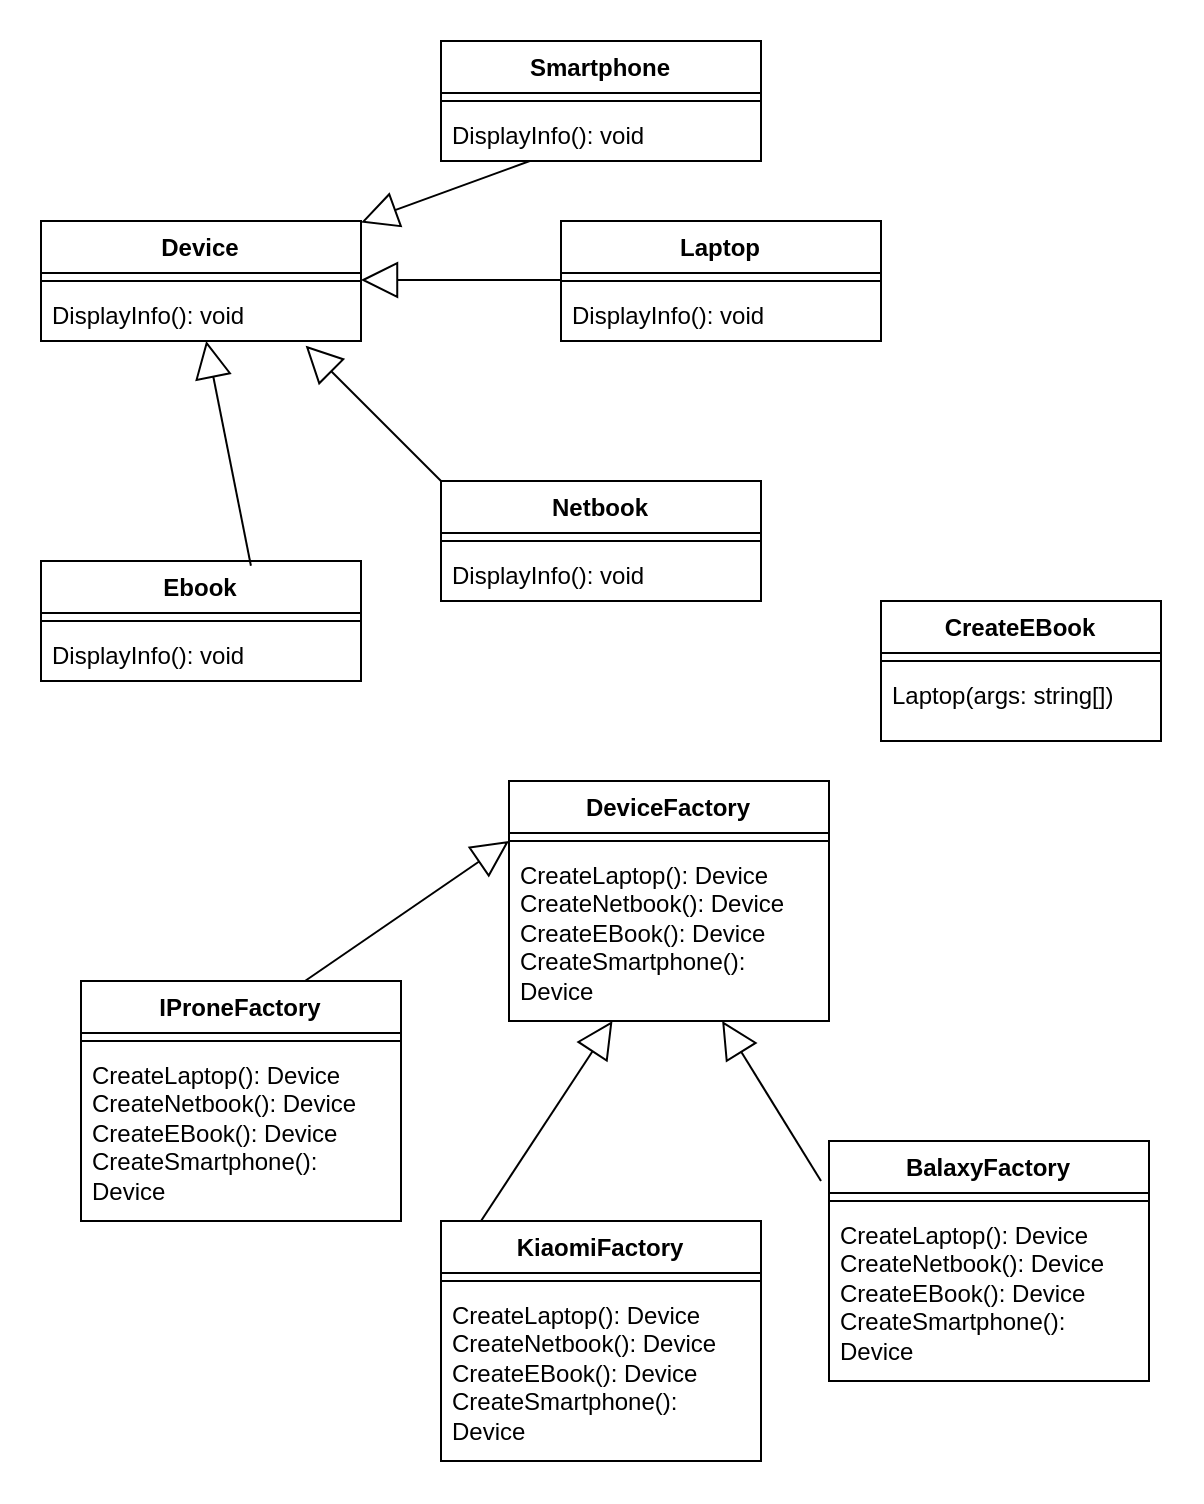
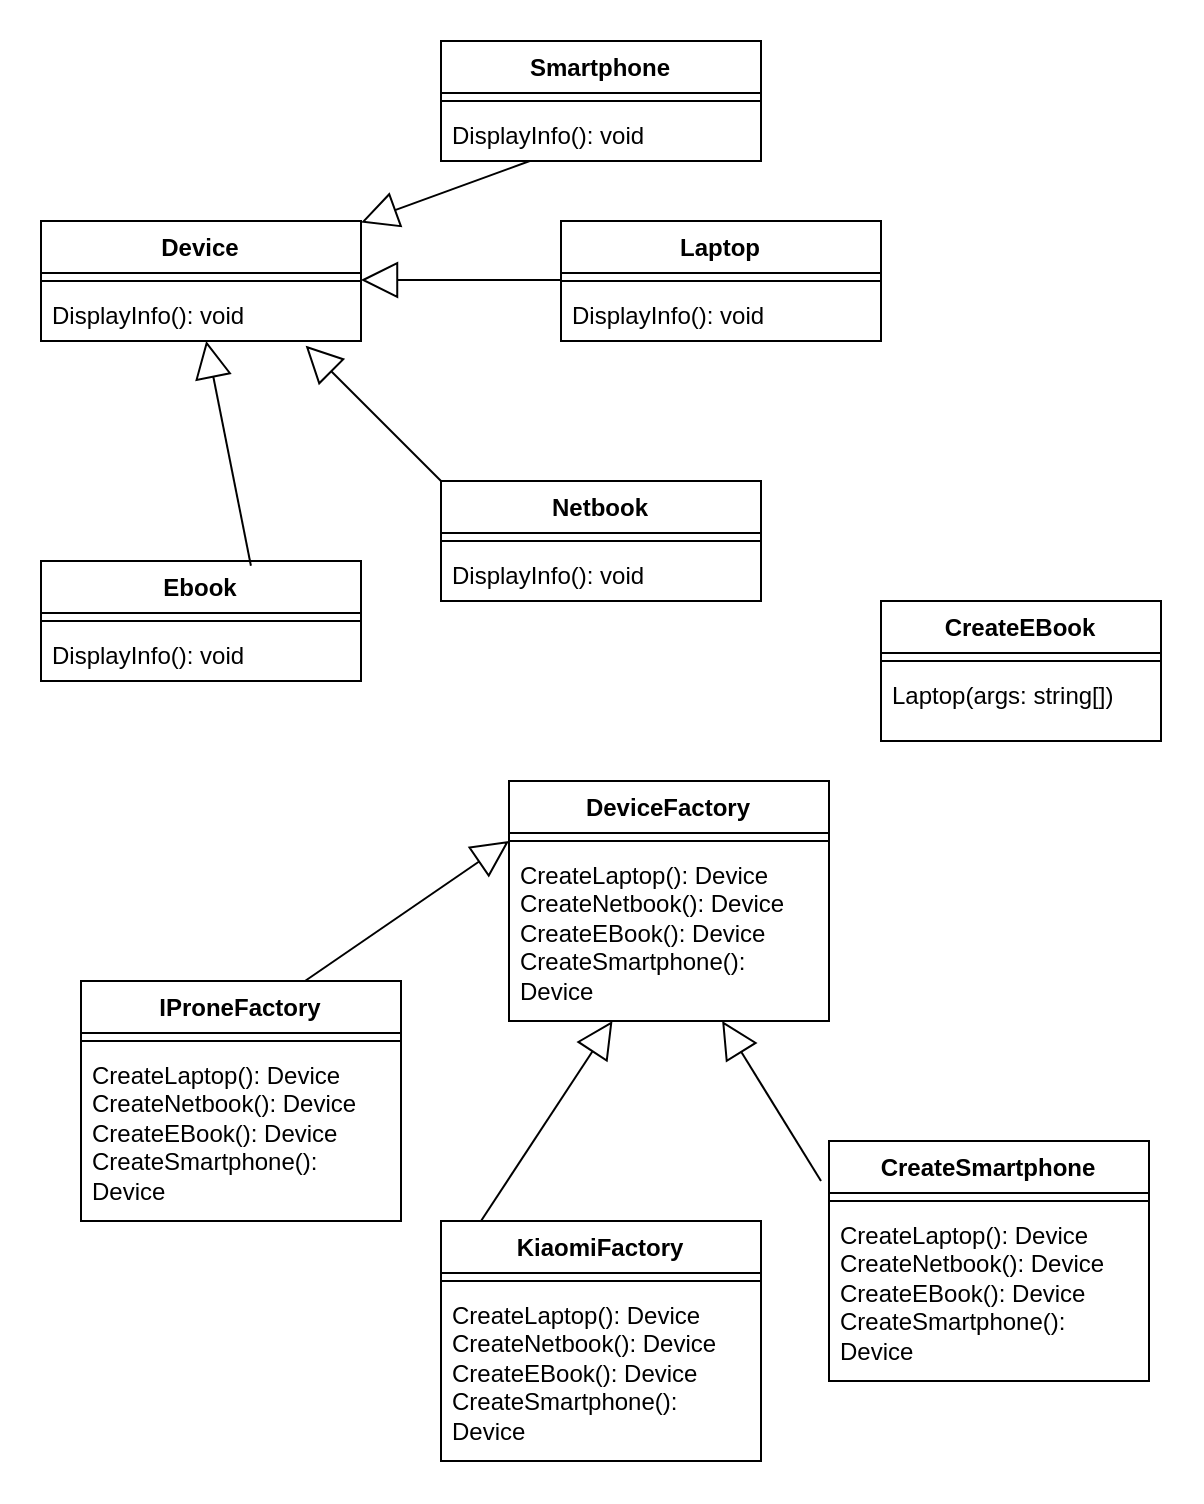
(989, 1169) -> (989, 1169)
